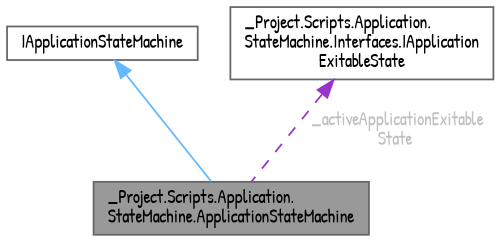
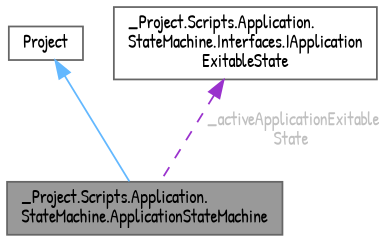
(102, 43) -> (46, 43)
